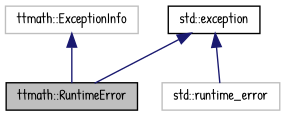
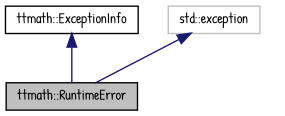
(72, 20) -> (72, 20)
(214, 20) -> (214, 20)
(221, 96) -> none
